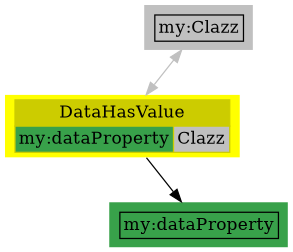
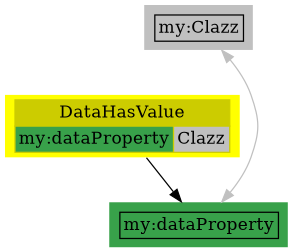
(164, 72) -> (258, 126)
